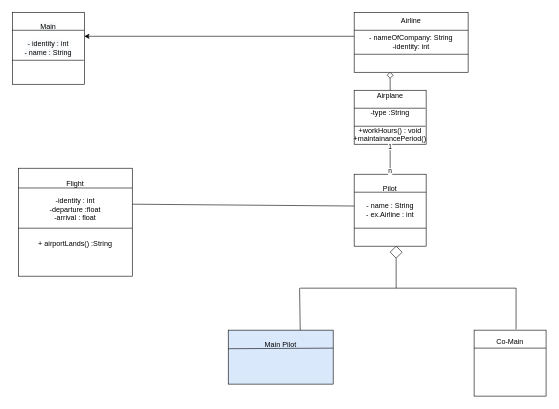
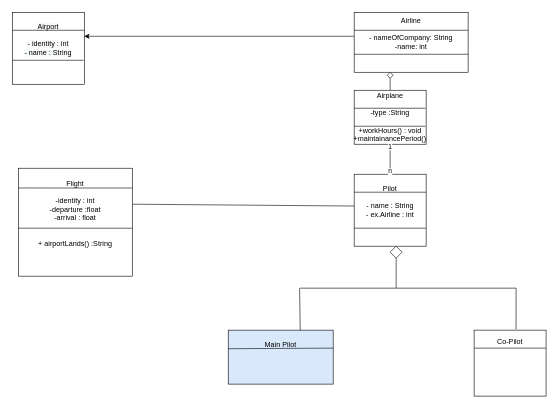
(411, 42) -> (411, 42)
(48, 48) -> (48, 48)
(510, 363) -> (510, 363)
